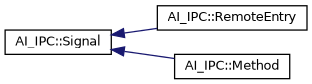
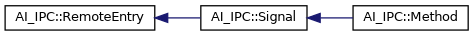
(141, 31) -> (184, 18)
